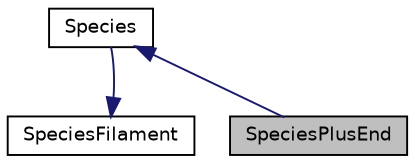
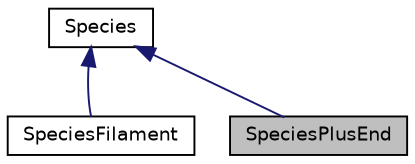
(114, 72) -> (88, 92)
